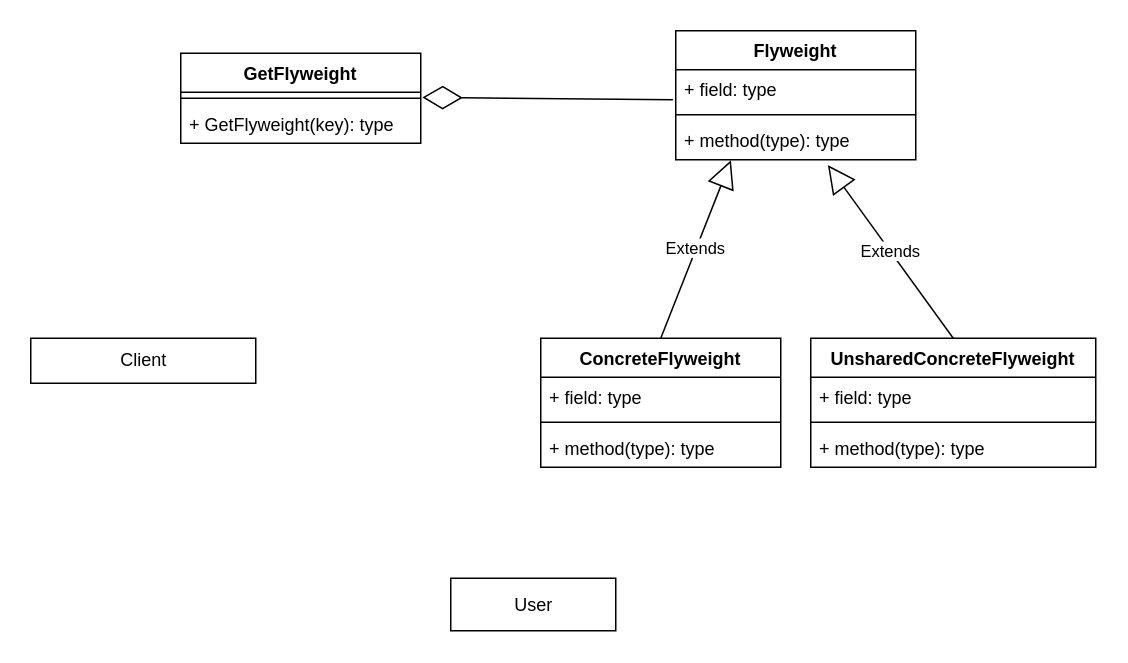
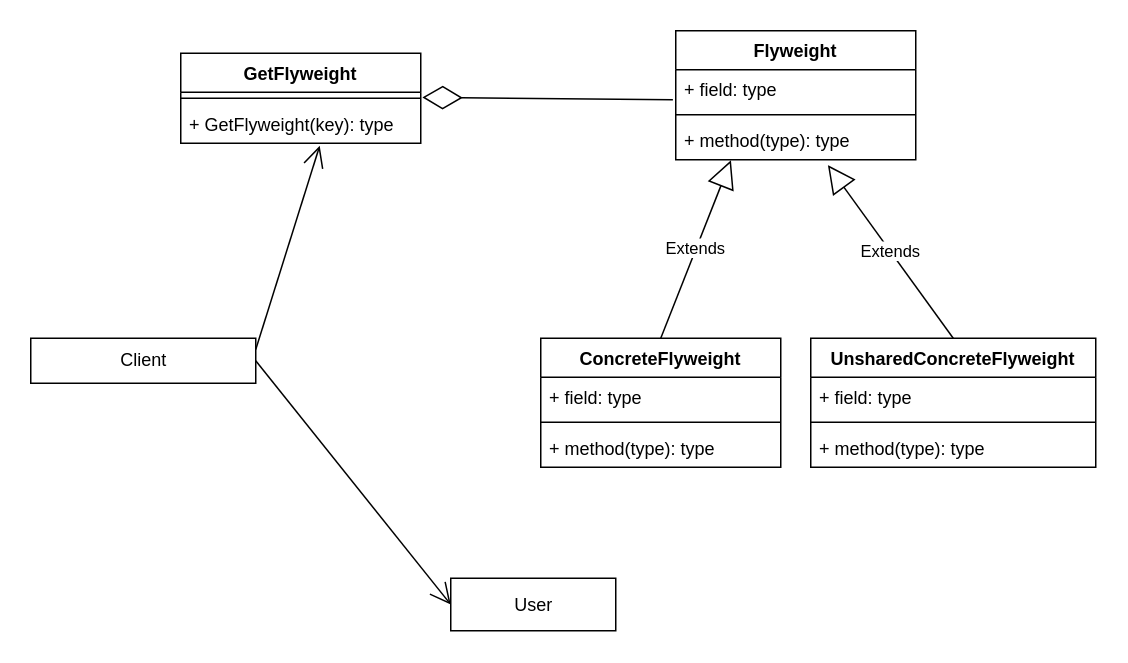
none -> (288, 248)
none -> (352, 481)
